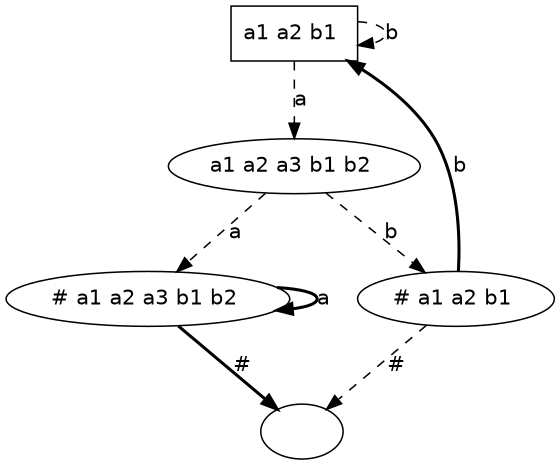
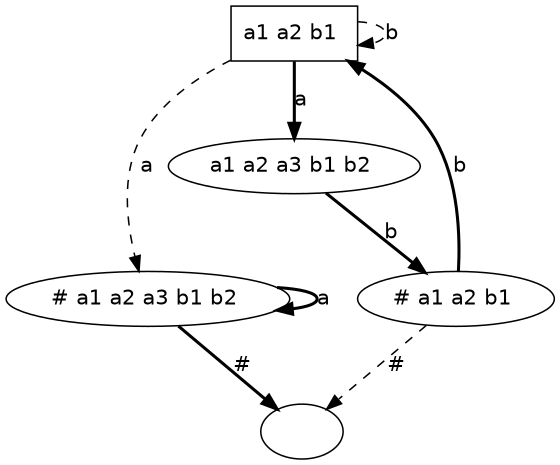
(294, 92) -> (294, 92)
(227, 228) -> (141, 138)
(369, 228) -> (369, 228)
